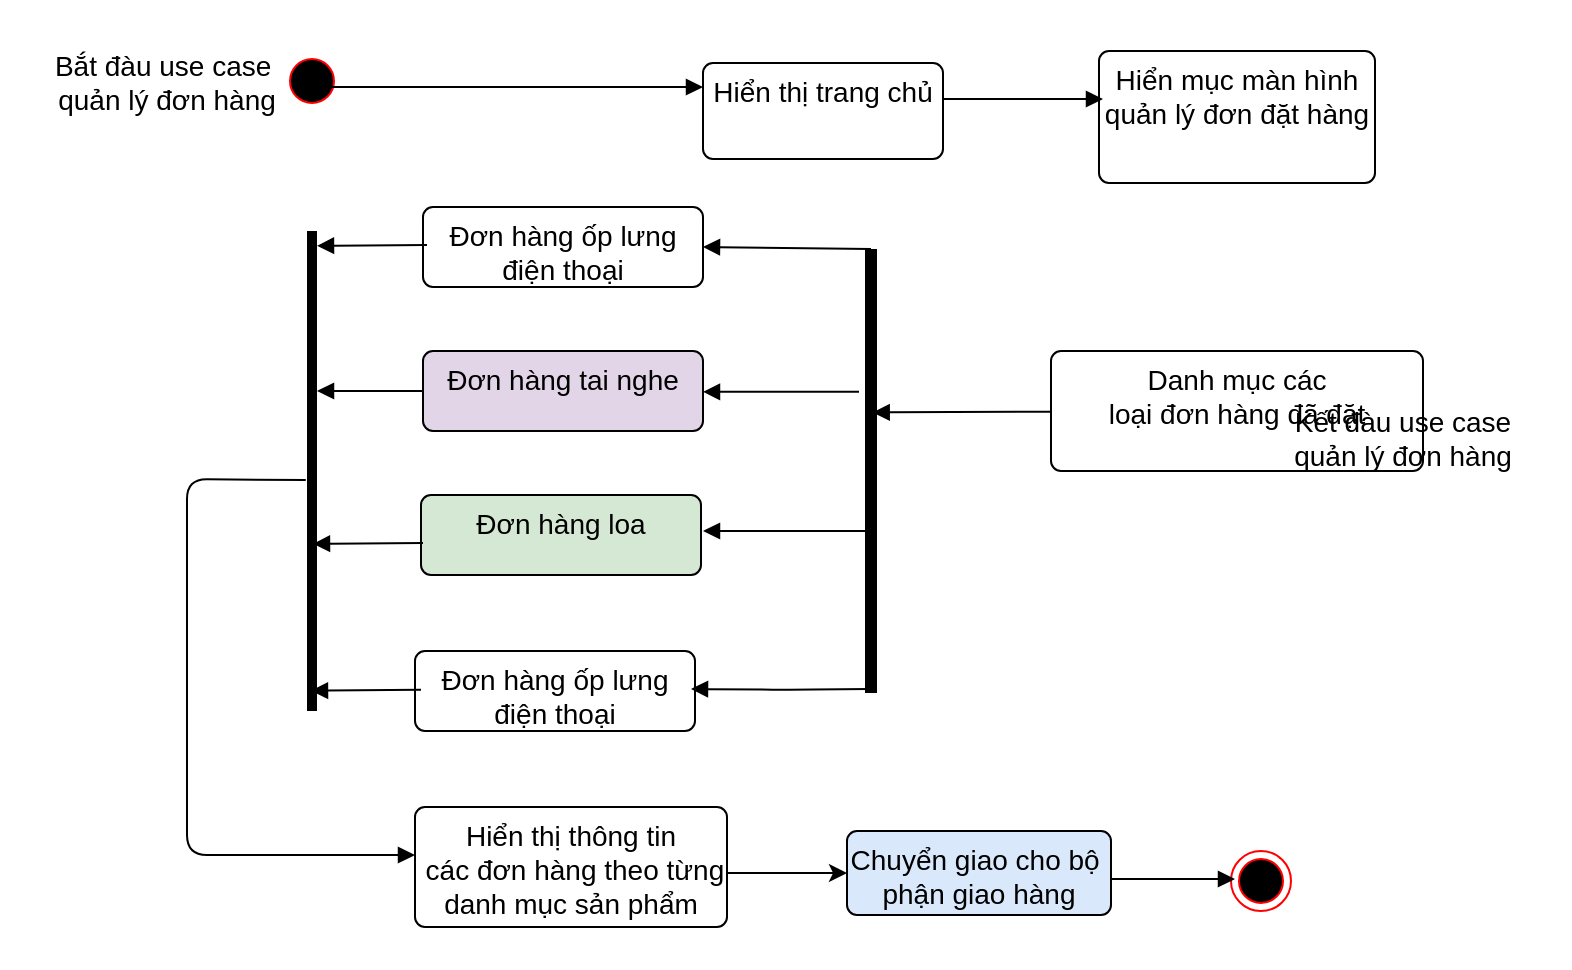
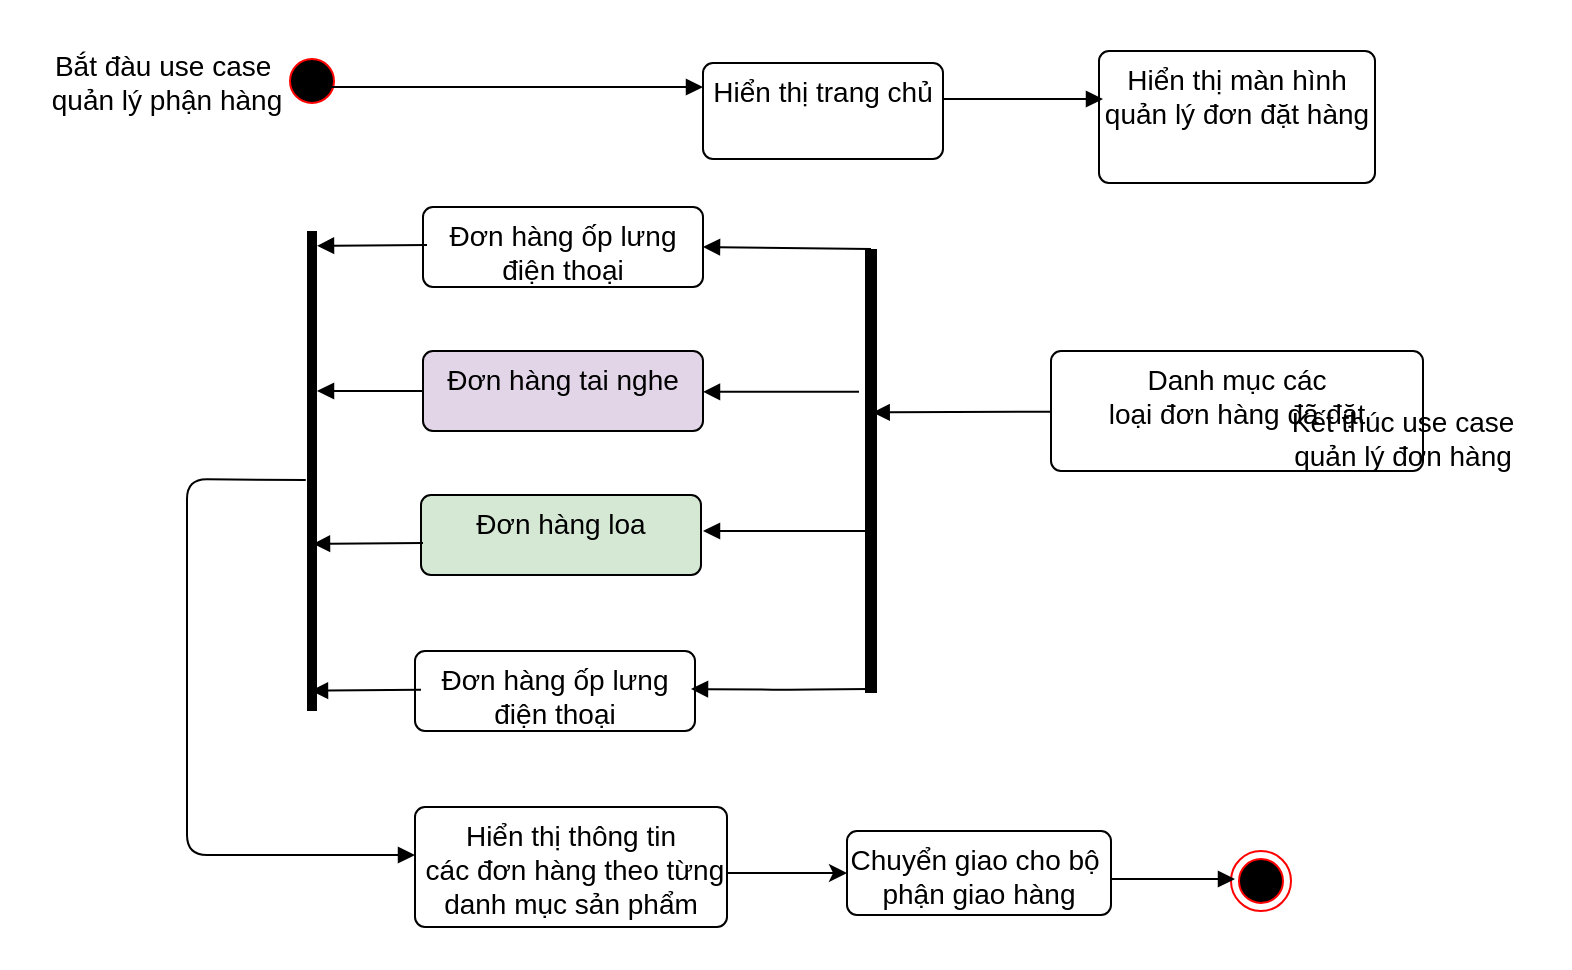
(168, 83) -> (168, 83)
(1238, 94) -> (1238, 94)
(1404, 439) -> (1404, 439)
(979, 873) -> (979, 873)
